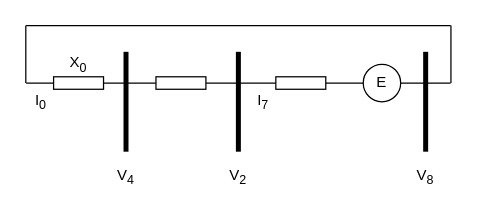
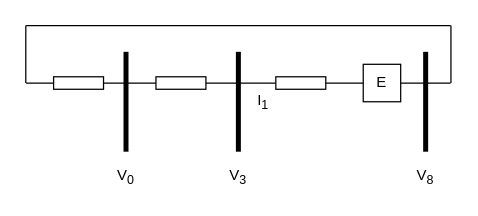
(78, 64) -> none
(382, 83) -> (382, 83)
(41, 102) -> none
(263, 102) -> (263, 102)
(126, 177) -> (126, 177)
(238, 177) -> (238, 177)
